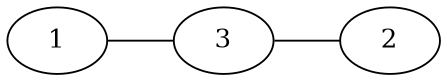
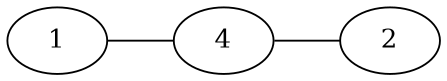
(224, 41) -> (224, 41)
